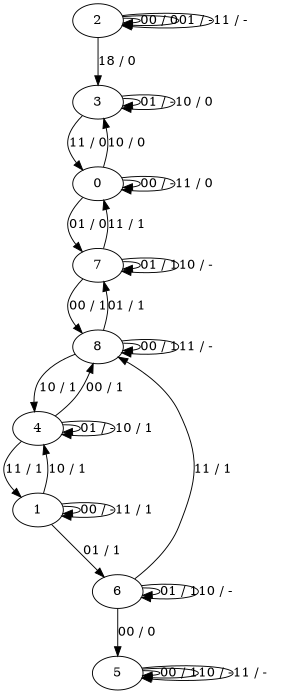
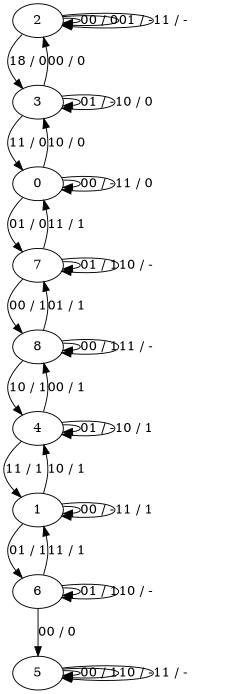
none -> (48, 66)
(194, 467) -> (48, 555)
